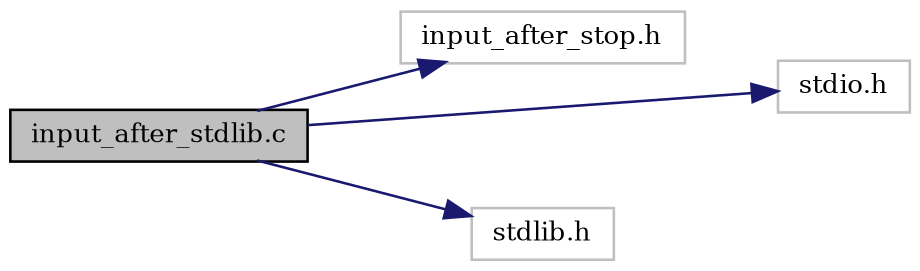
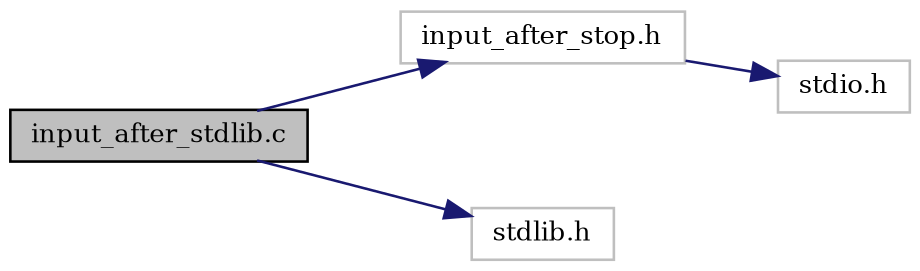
(530, 109) -> (719, 66)
